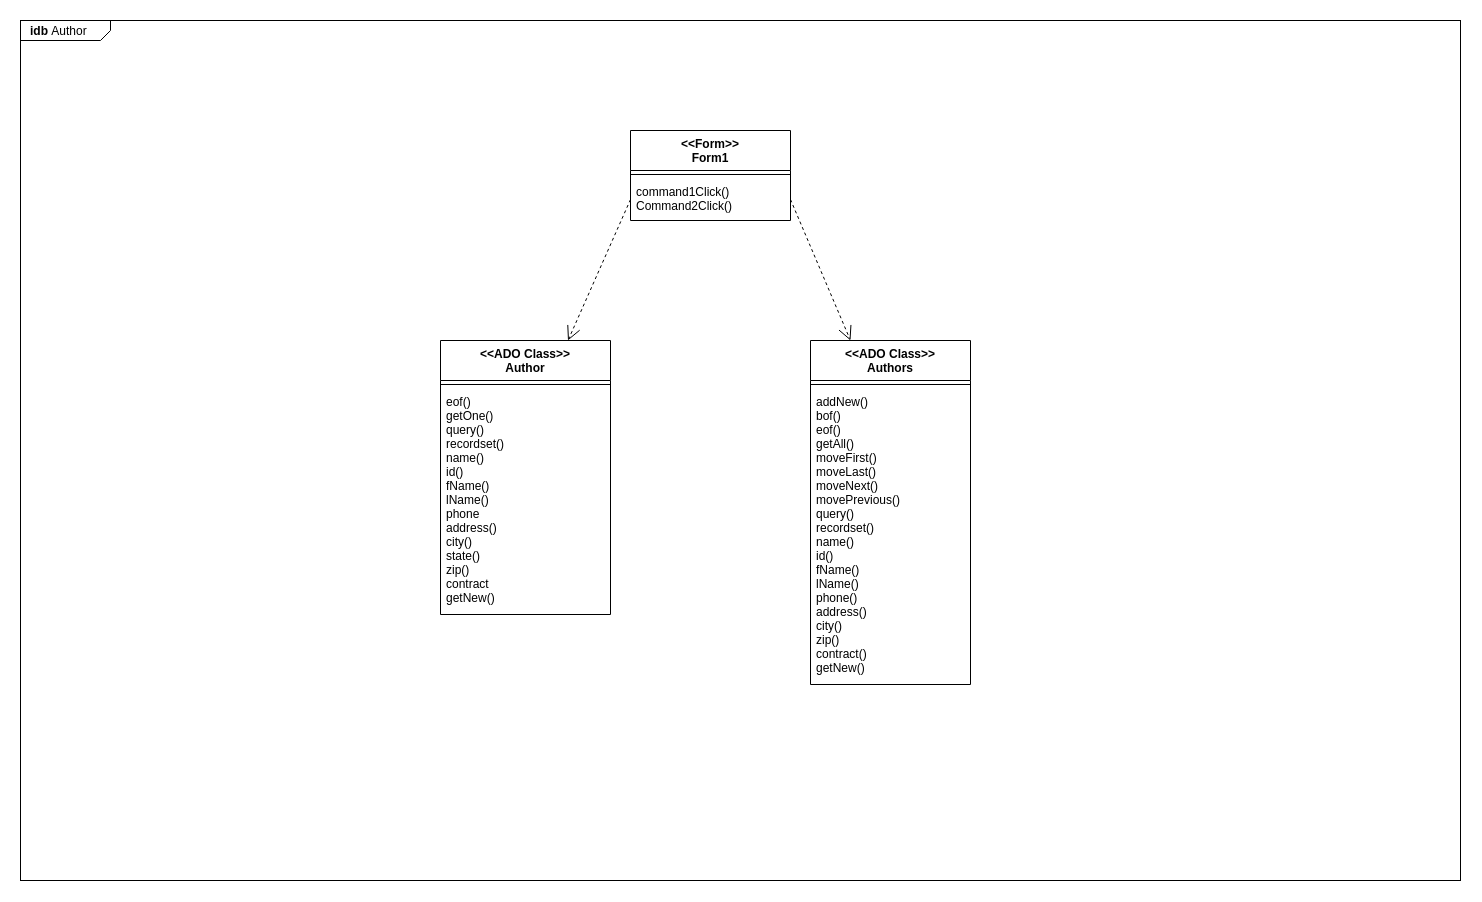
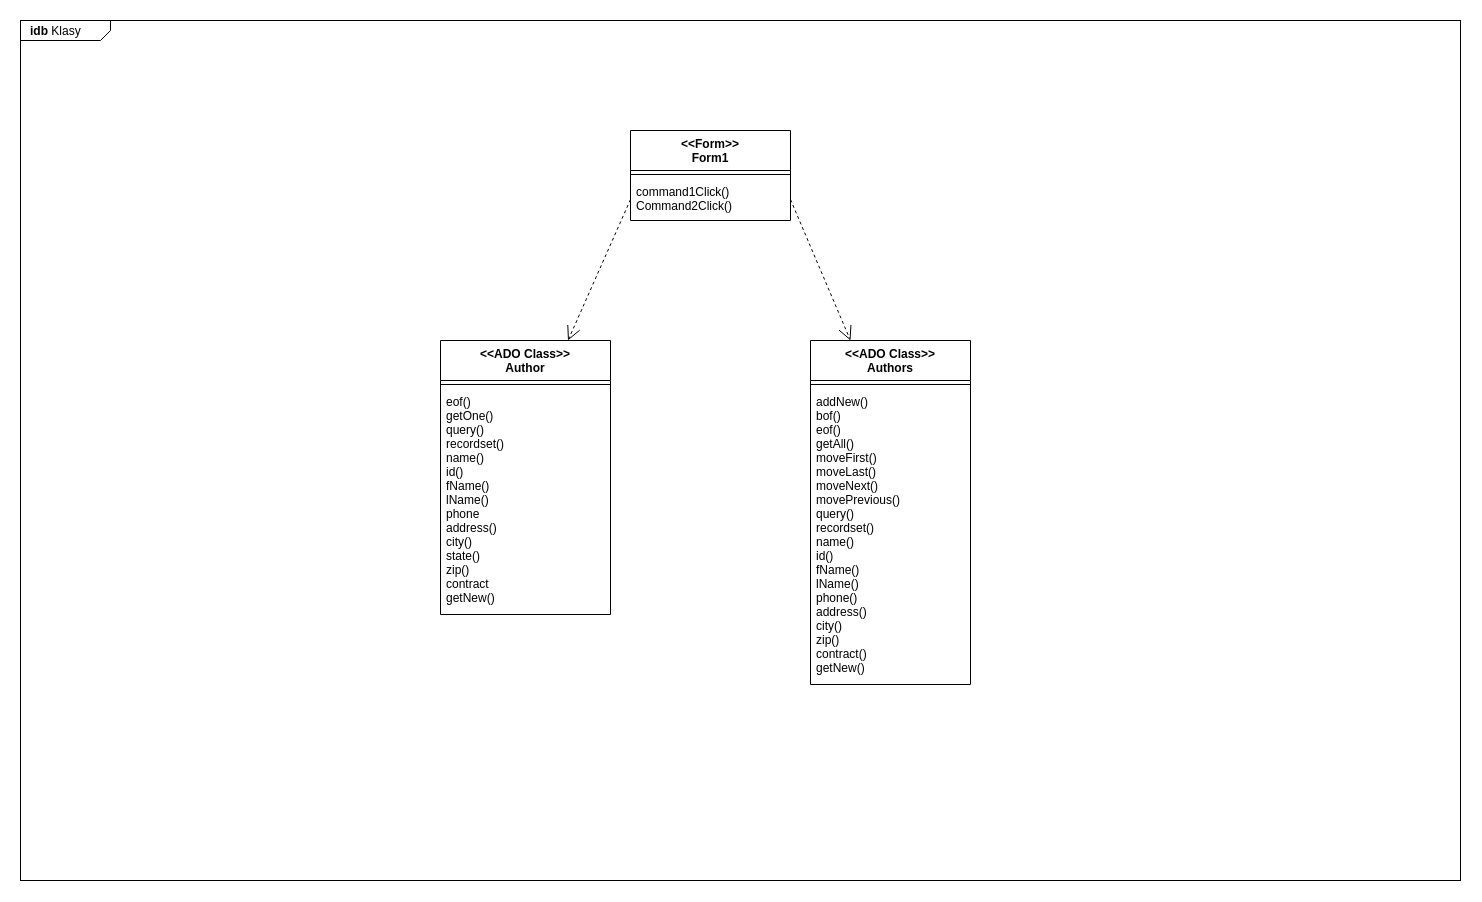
(741, 21) -> (741, 21)
